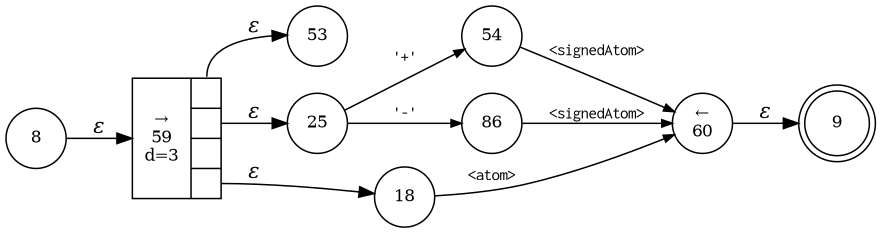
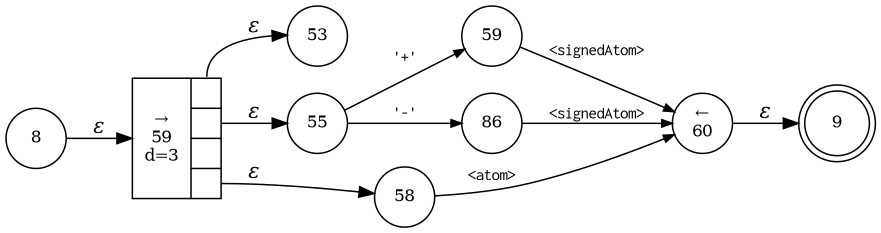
(492, 36) -> (492, 36)
(317, 123) -> (317, 123)
(405, 197) -> (405, 197)
